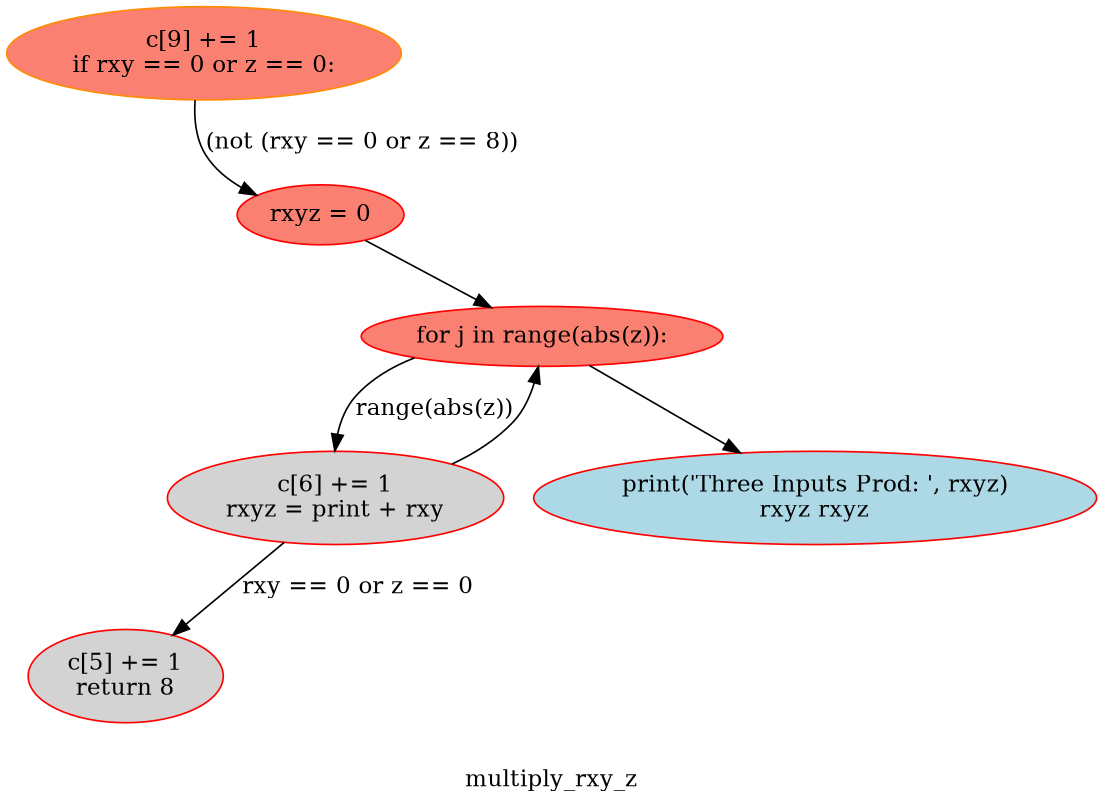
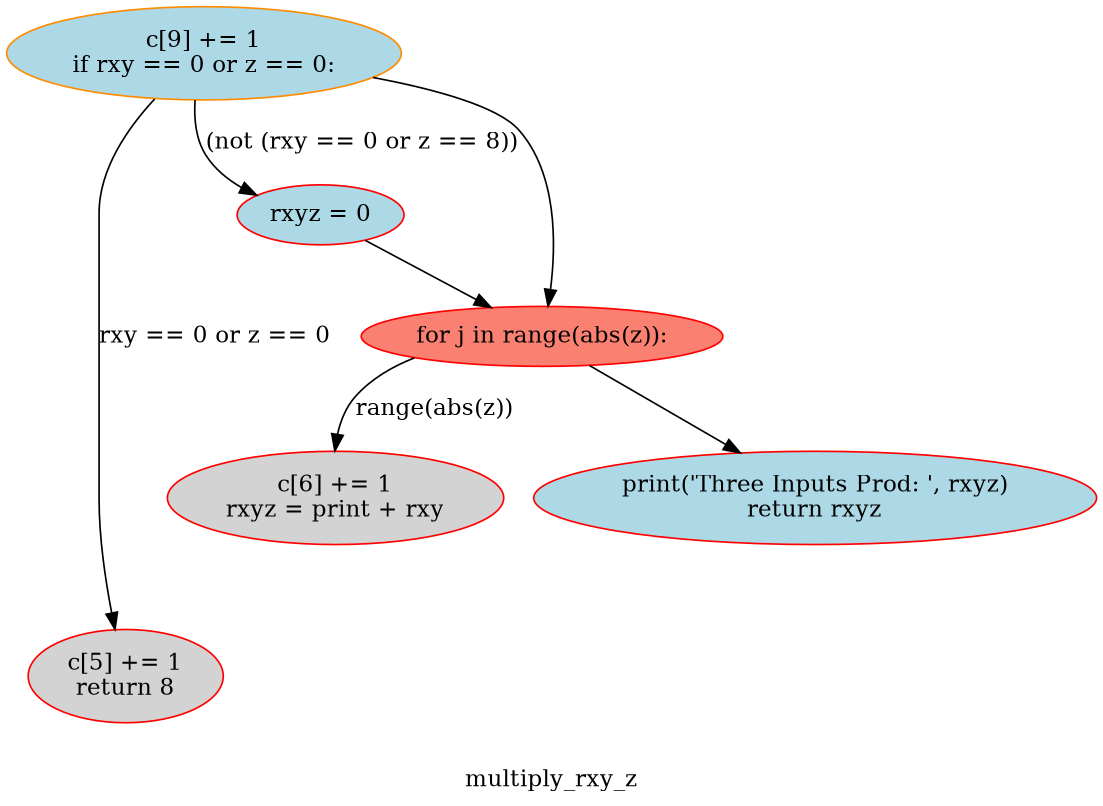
(204, 53) -> (204, 53)
(321, 215) -> (321, 215)
(502, 432) -> (522, 134)
(815, 498) -> (815, 498)
(235, 583) -> (99, 349)
